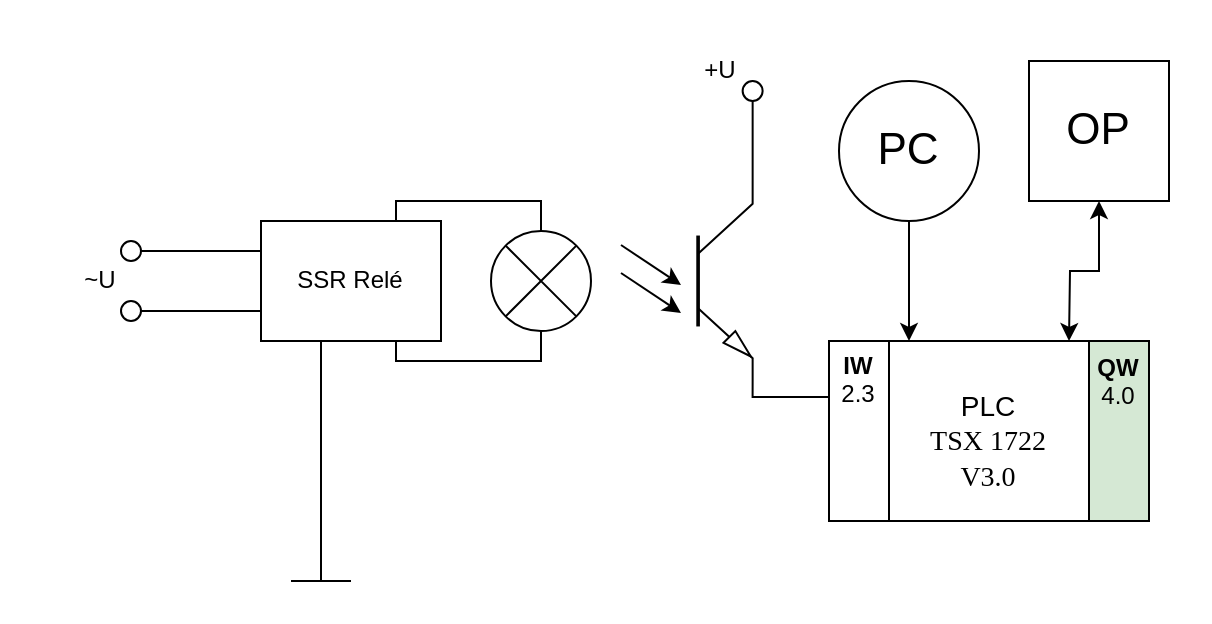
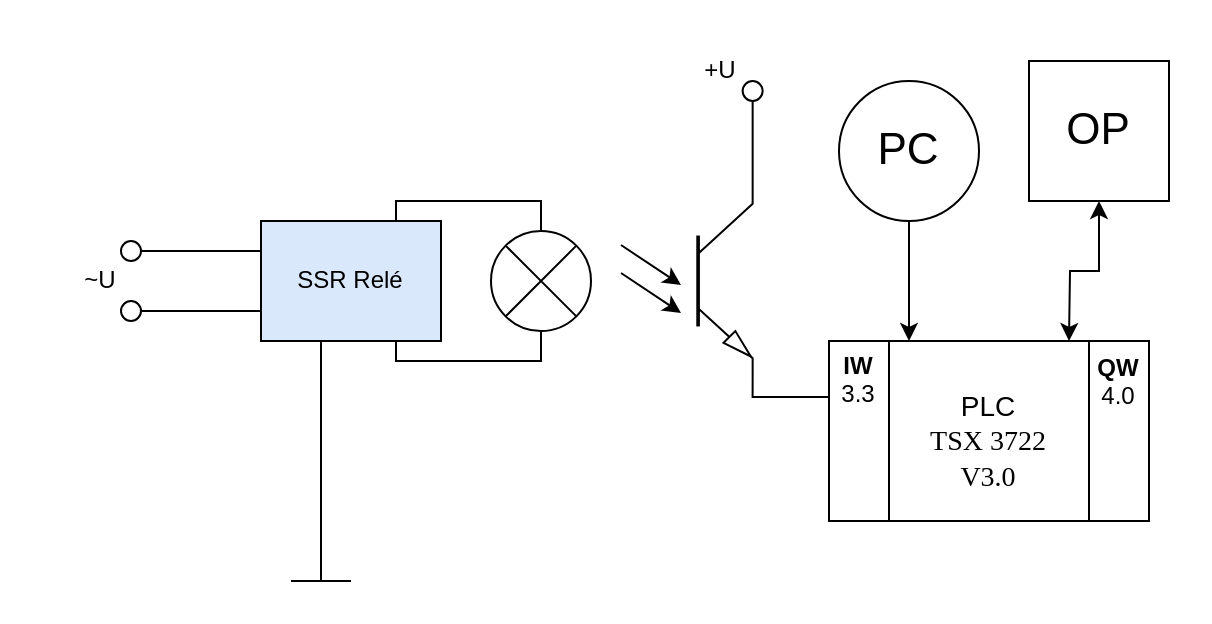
(351, 281) -> (351, 281)
(859, 382) -> (859, 382)
(1119, 431) -> (1119, 431)
(989, 443) -> (989, 443)
